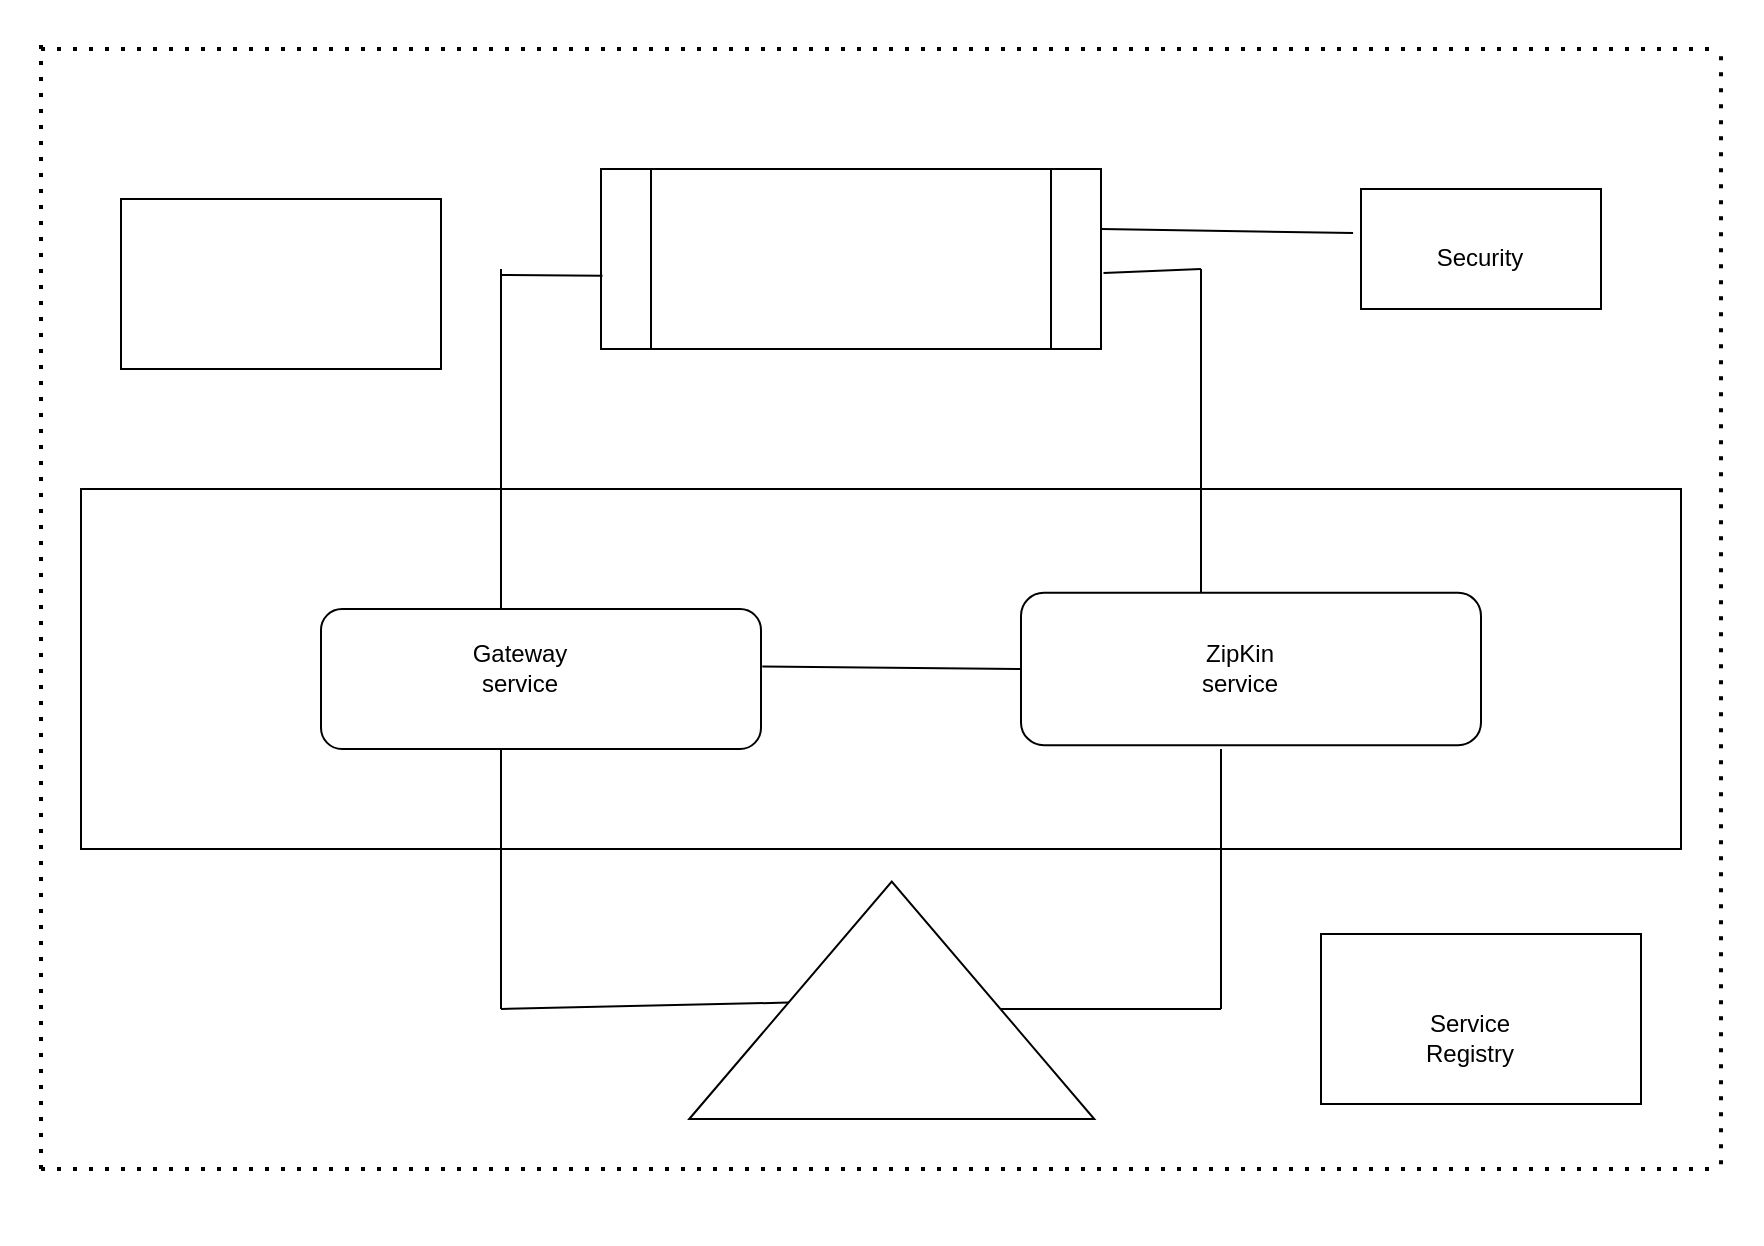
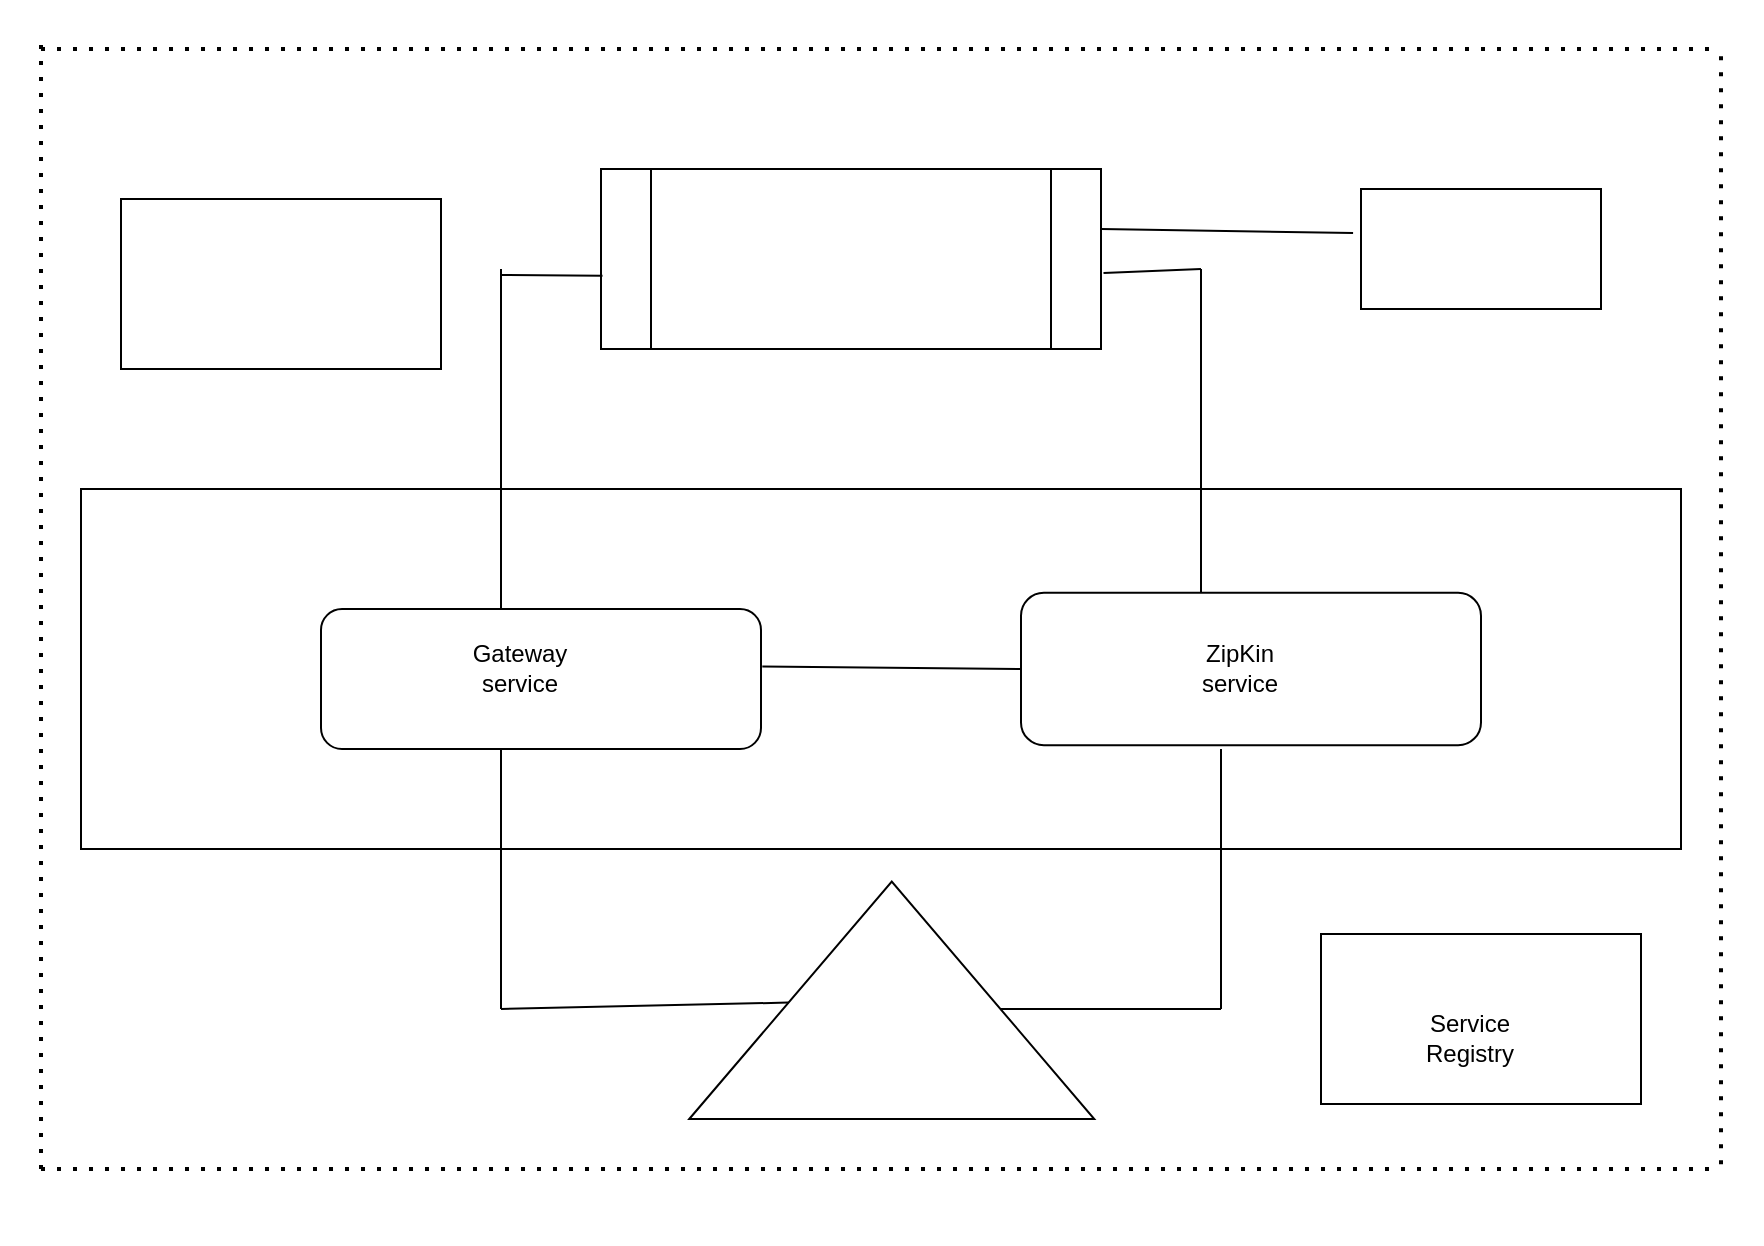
(1481, 259) -> none
